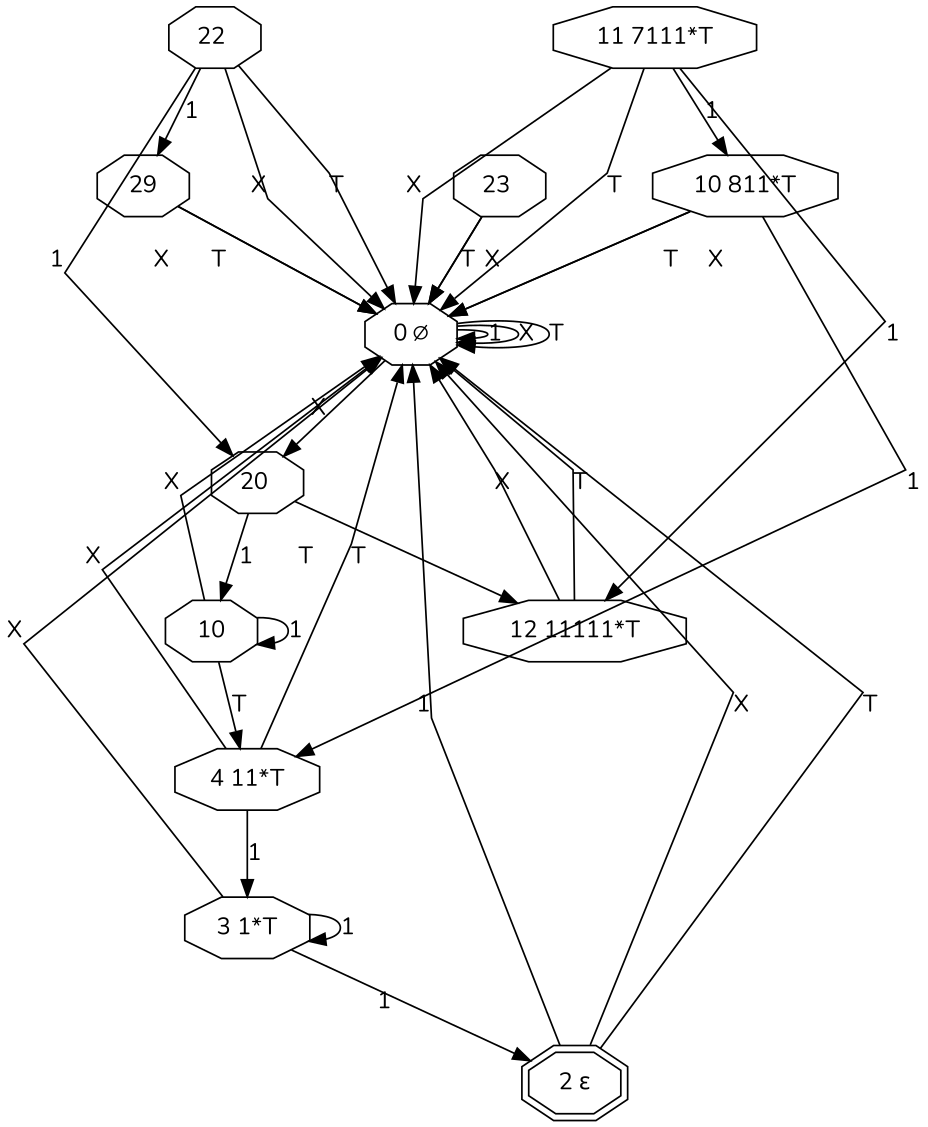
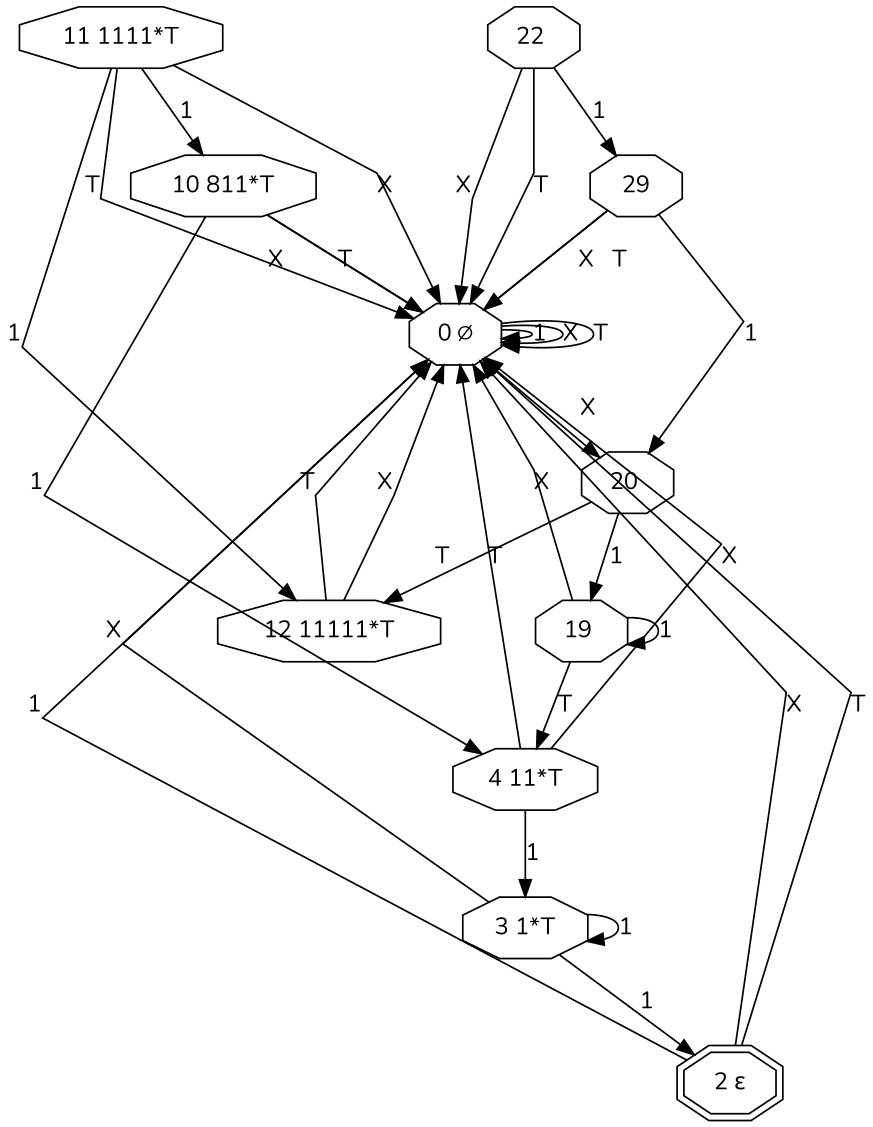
(655, 38) -> (121, 38)
(500, 186) -> none
(68, 268) -> (741, 325)
(211, 631) -> (582, 631)
